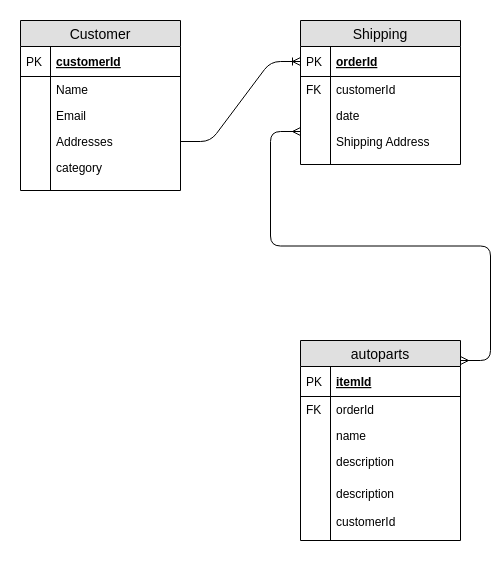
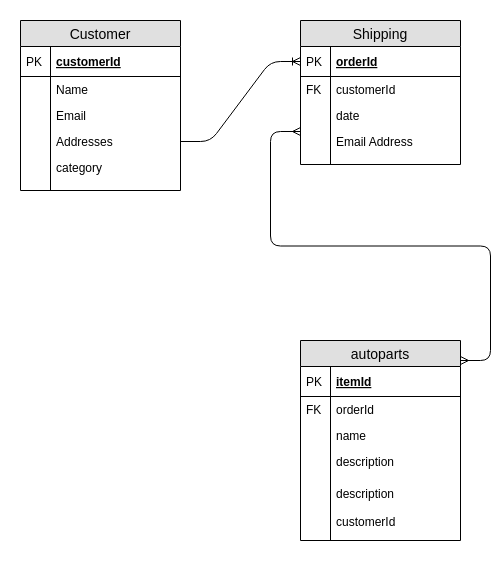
(385, 142) -> (375, 142)
